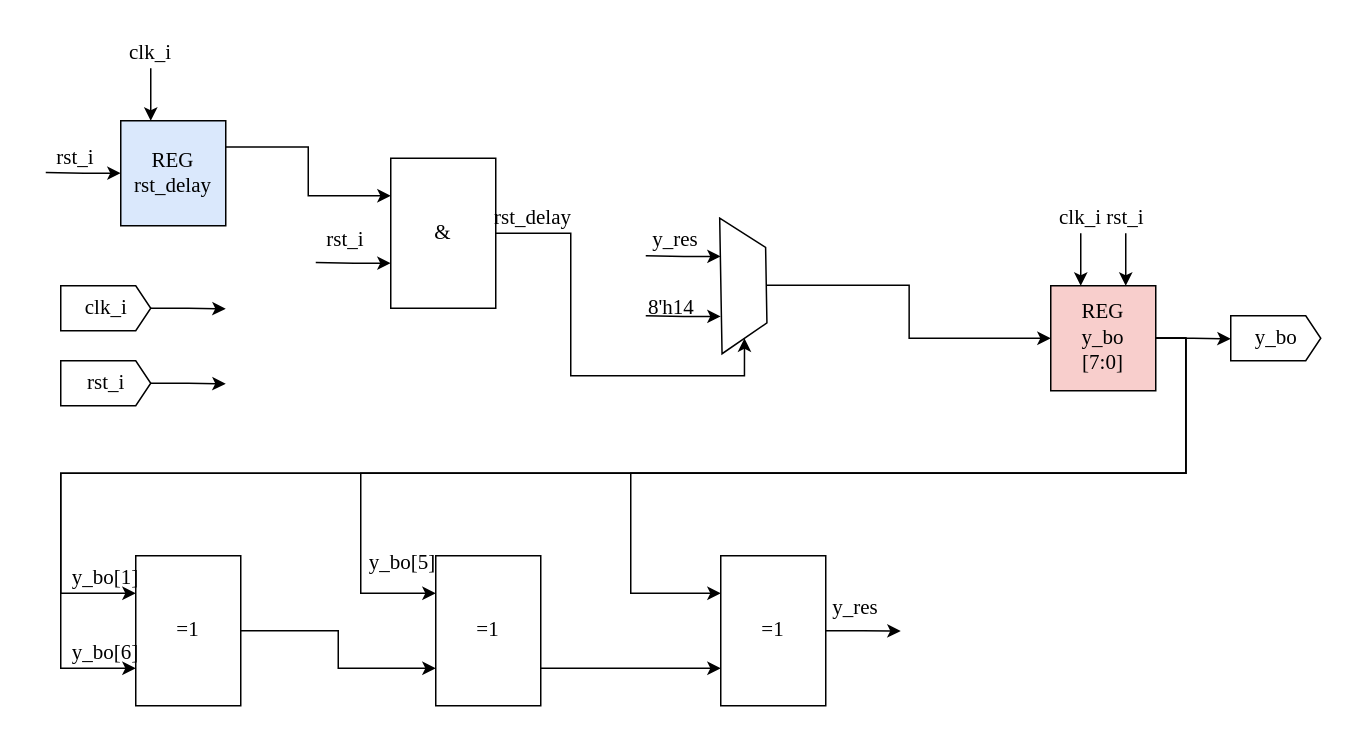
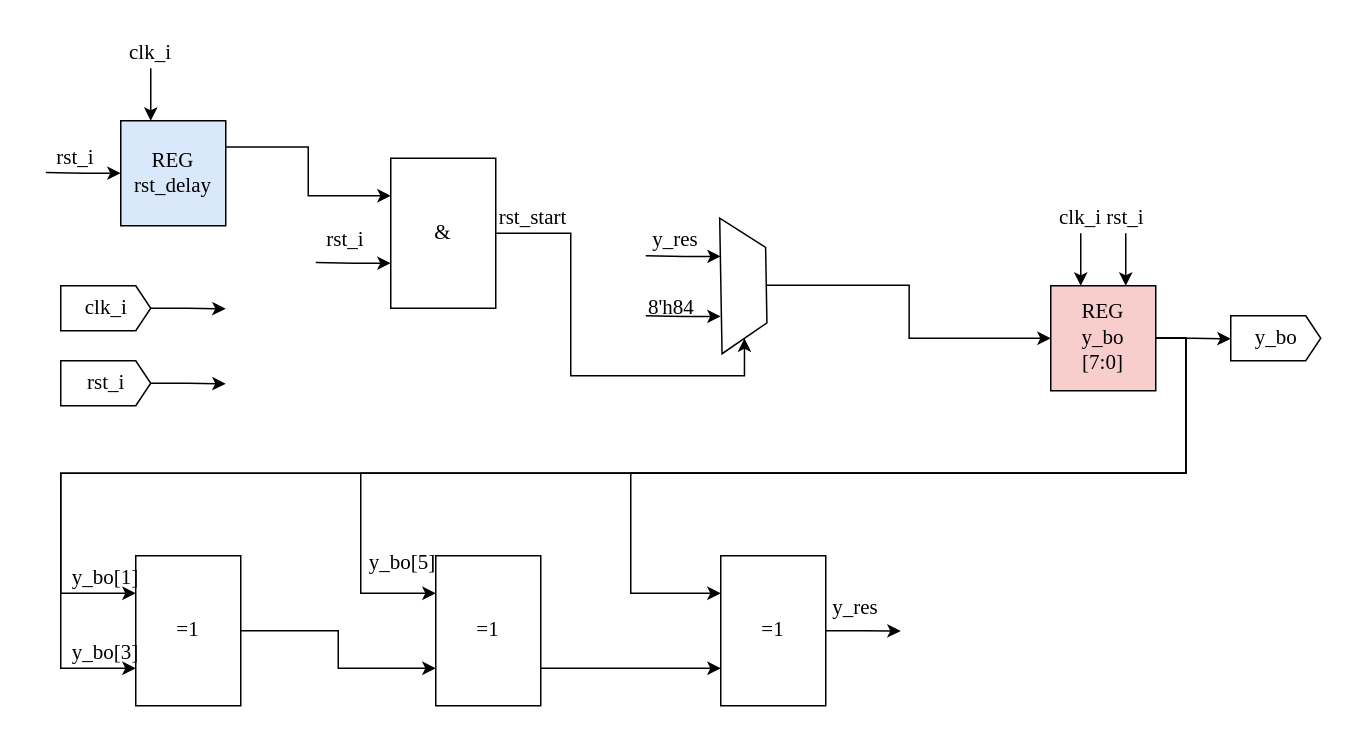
(533, 218) -> (533, 218)
(675, 309) -> (675, 309)
(106, 653) -> (106, 653)
